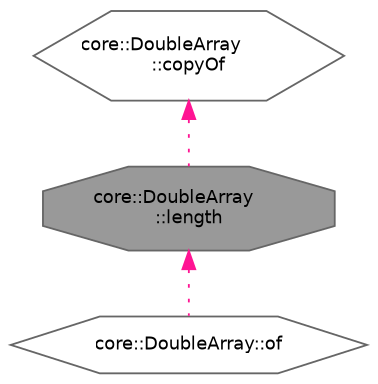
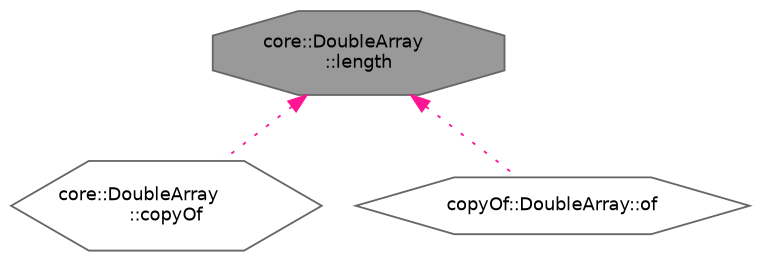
(189, 143) -> (257, 133)
(189, 345) -> (553, 206)
